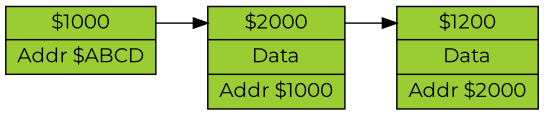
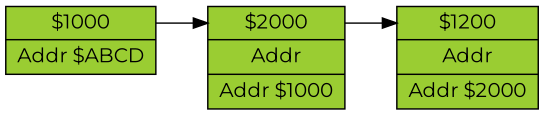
(276, 56) -> (276, 56)
(468, 56) -> (468, 56)
